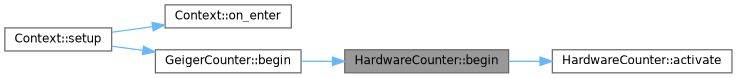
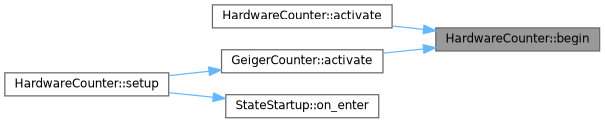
(228, 16) -> (302, 106)
(58, 39) -> (87, 84)
(228, 61) -> (302, 61)
(524, 61) -> (408, 28)
